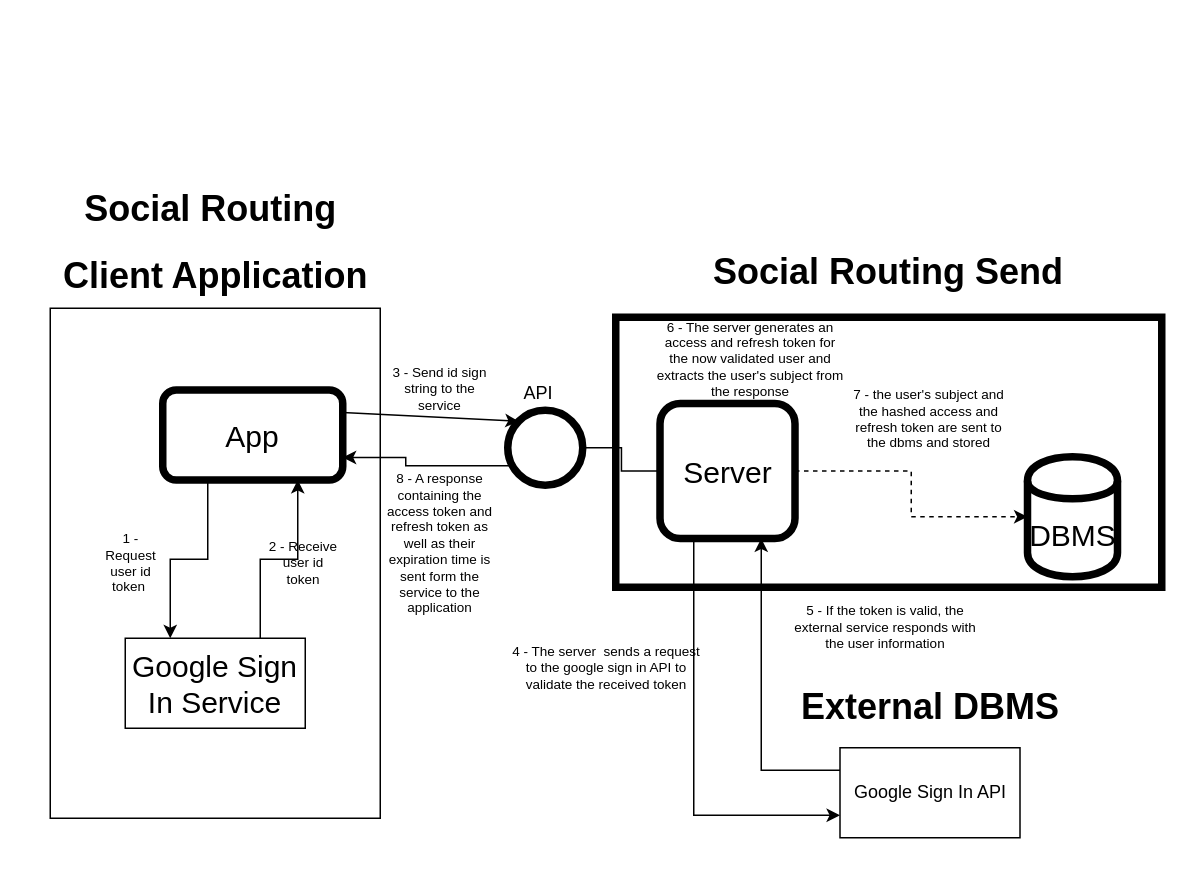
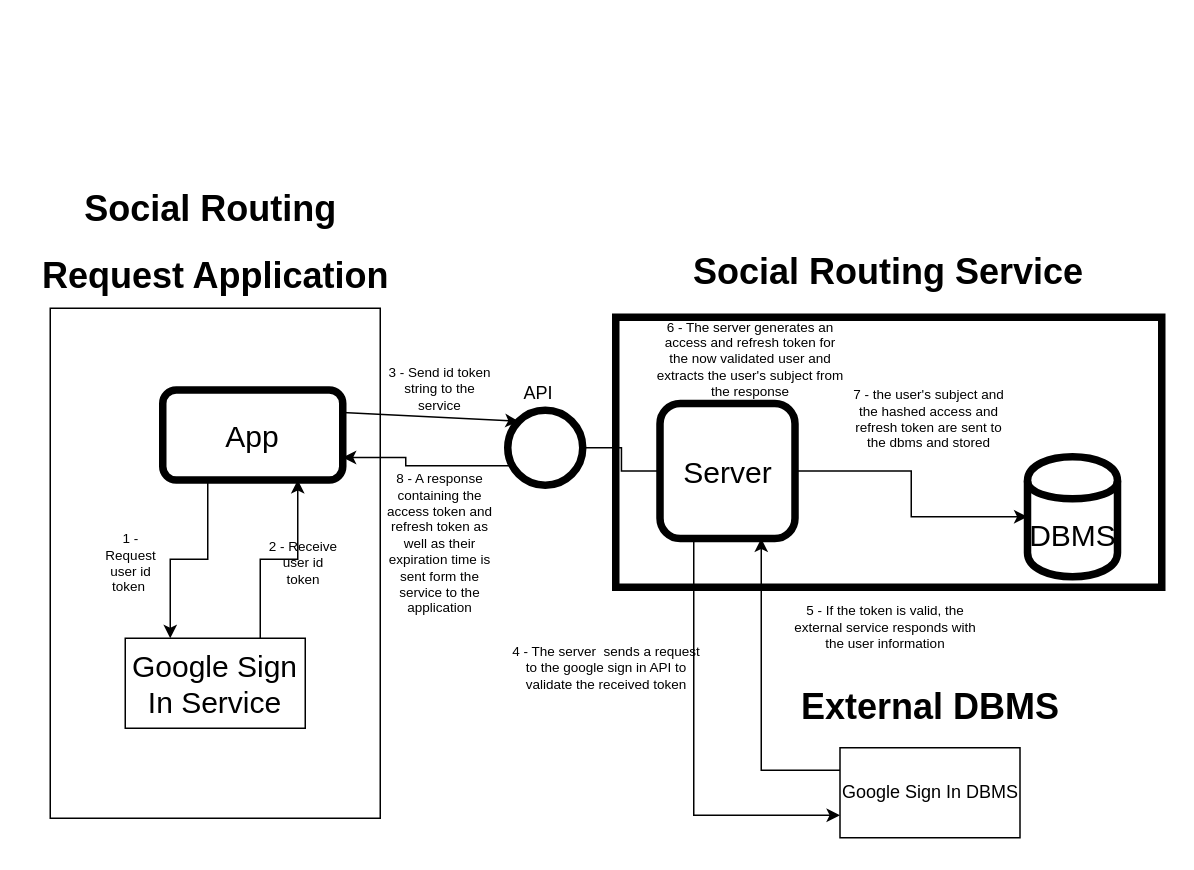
(216, 175) -> (216, 175)
(889, 238) -> (889, 238)
(440, 389) -> (440, 389)
(911, 490) -> (911, 490)
(931, 793) -> (931, 793)
